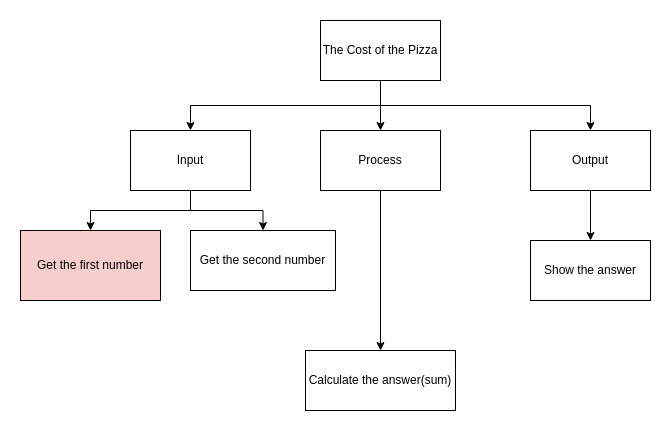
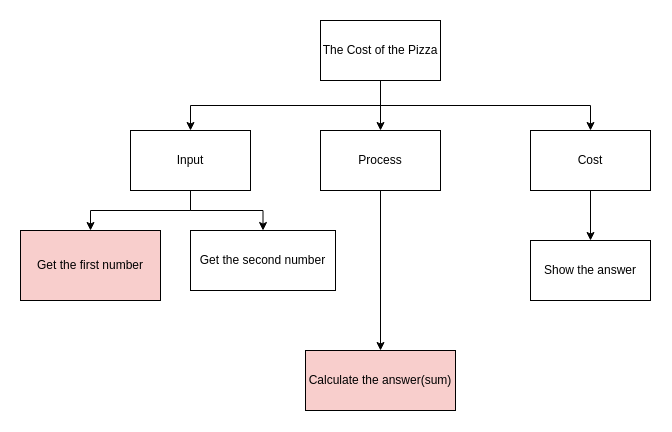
(591, 161) -> (591, 161)
(381, 381) -> (381, 381)
